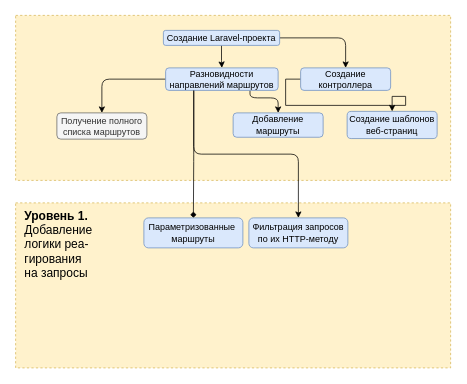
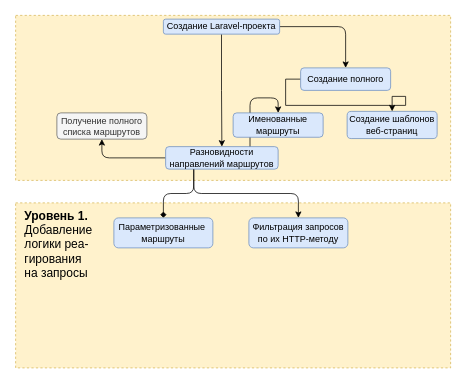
(221, 38) -> (221, 27)
(222, 79) -> (222, 158)
(345, 79) -> (345, 79)
(278, 125) -> (278, 125)
(193, 233) -> (163, 233)
